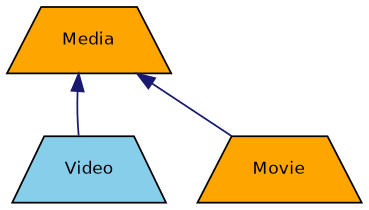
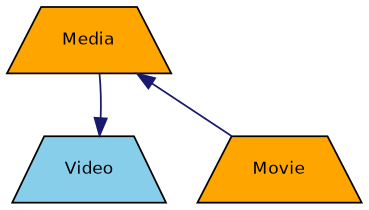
(77, 114) -> (101, 96)
